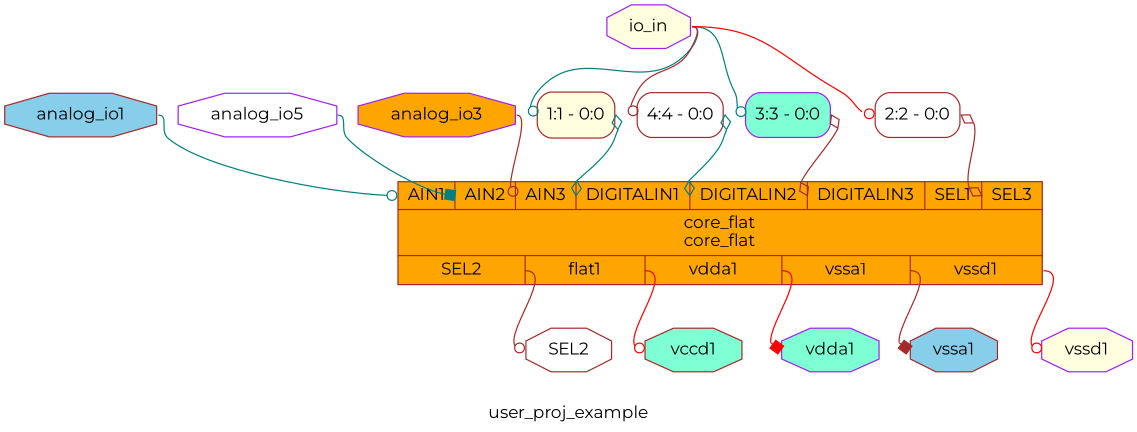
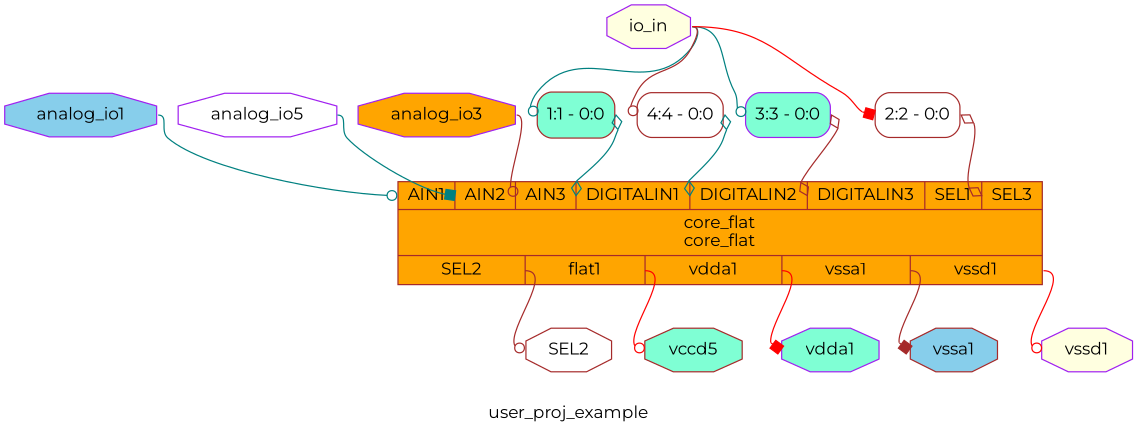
(784, 55) -> (784, 55)
(81, 115) -> (81, 115)
(576, 115) -> (576, 115)
(693, 350) -> (693, 350)
